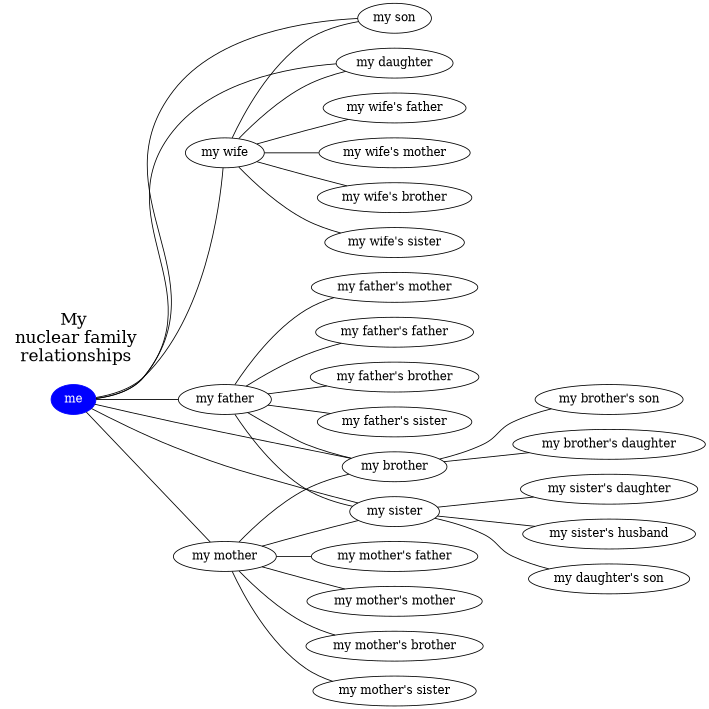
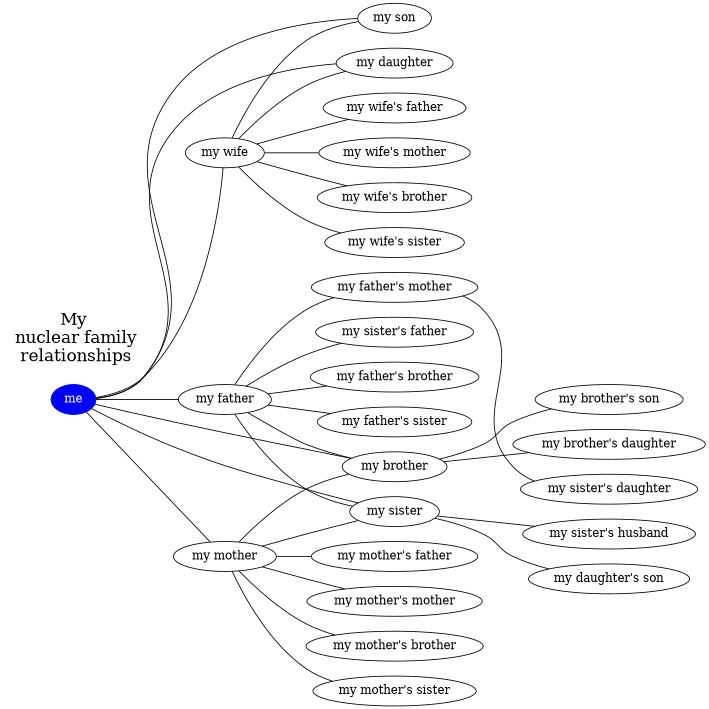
(395, 332) -> (395, 332)
(486, 502) -> (498, 389)
